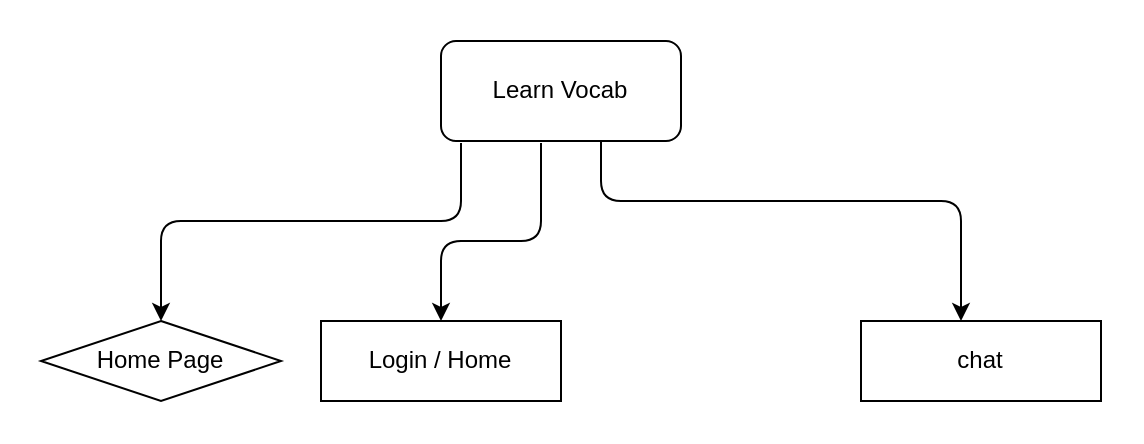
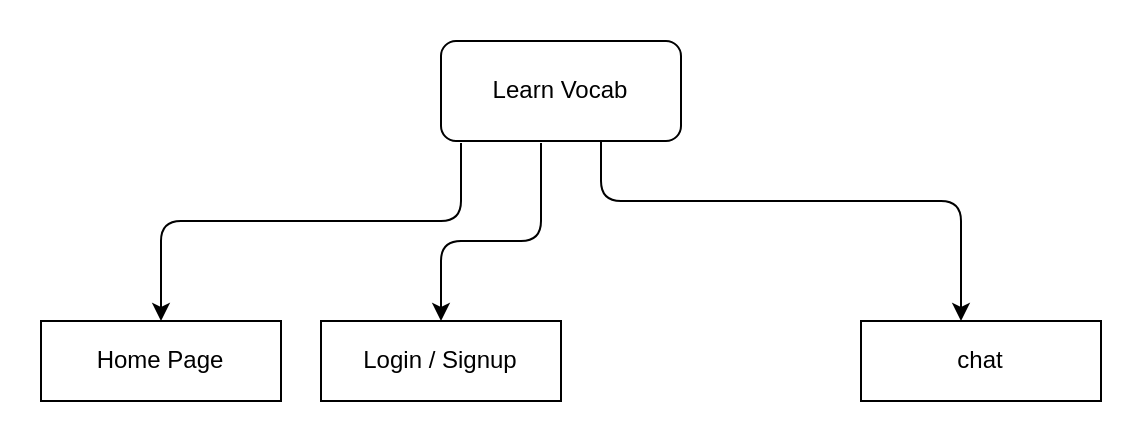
(161, 361) -> (161, 361)
(441, 361) -> (441, 361)
